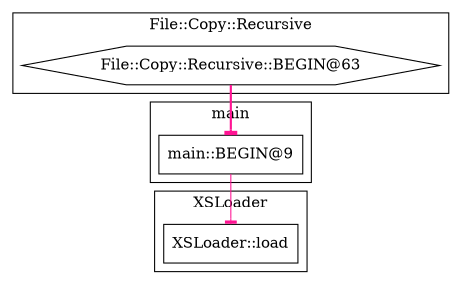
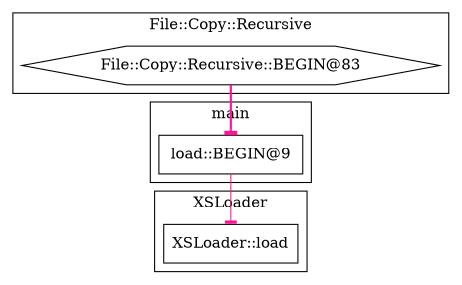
(231, 65) -> (231, 65)
(231, 155) -> (231, 155)
